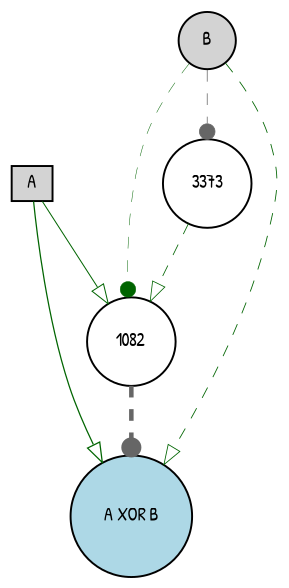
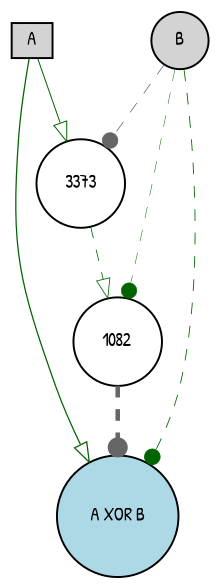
(70, 244) -> (49, 91)
(262, 258) -> (194, 262)
